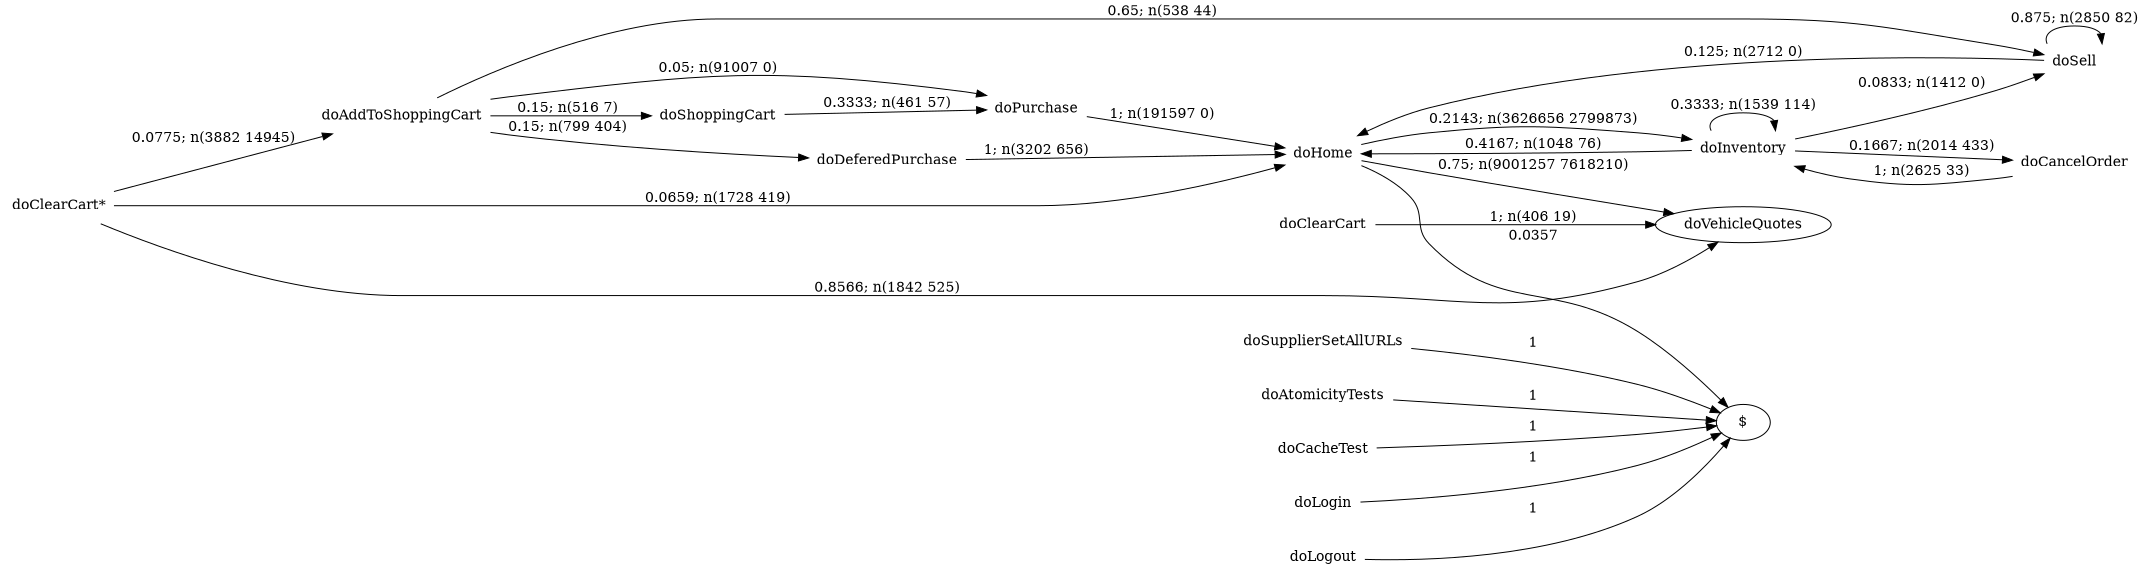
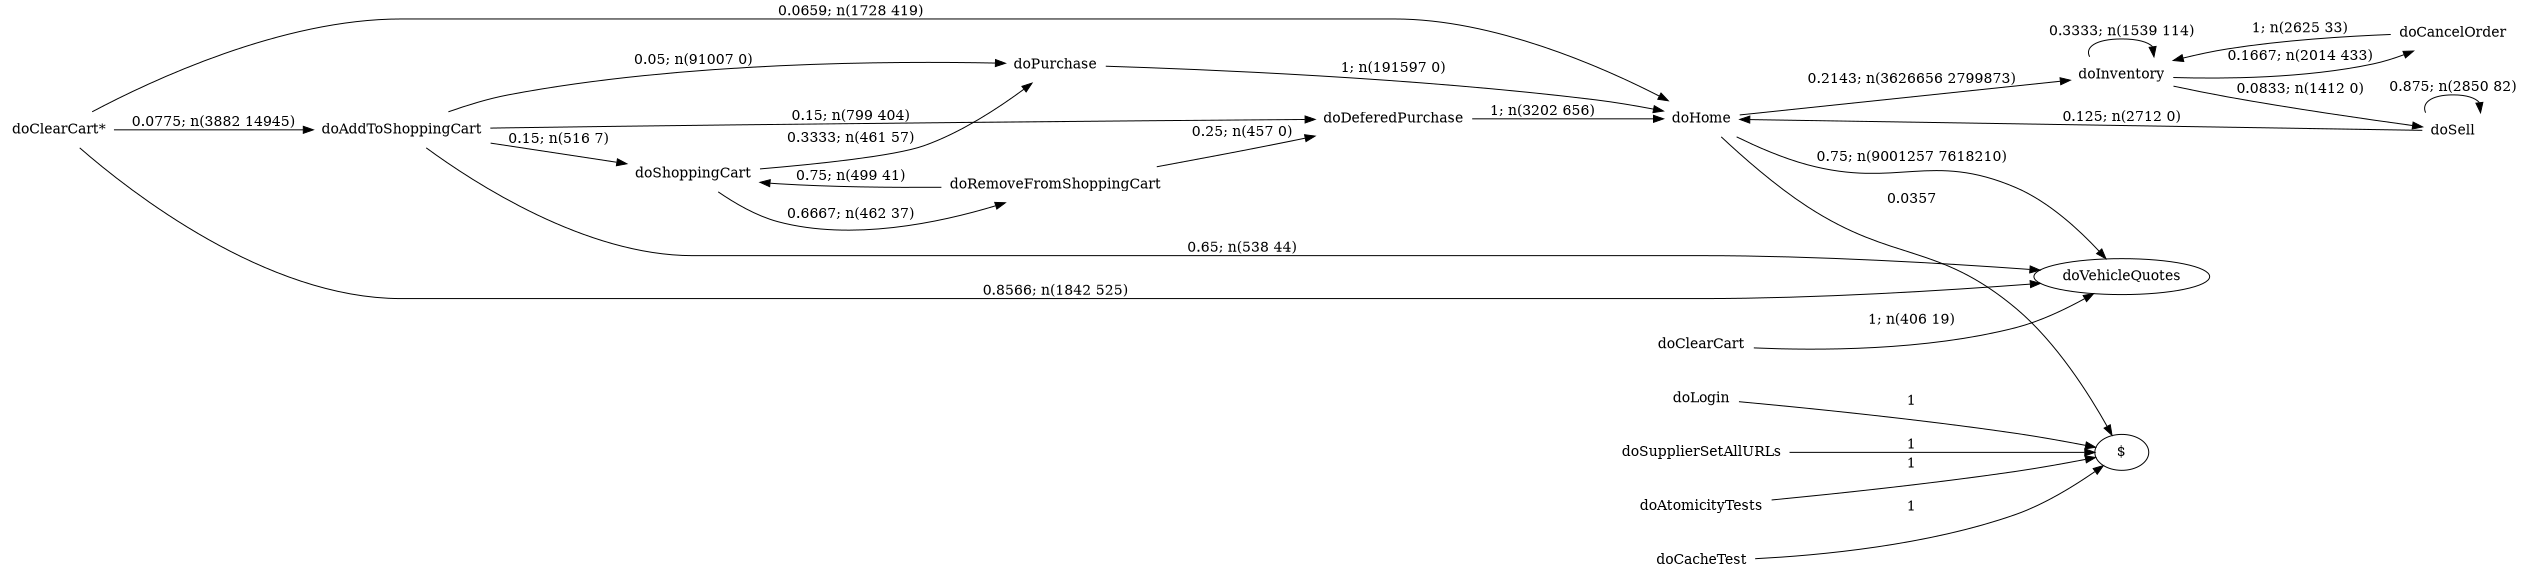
(1230, 19) -> (1216, 256)
(1532, 153) -> none
none -> (1056, 185)
(1323, 557) -> none
